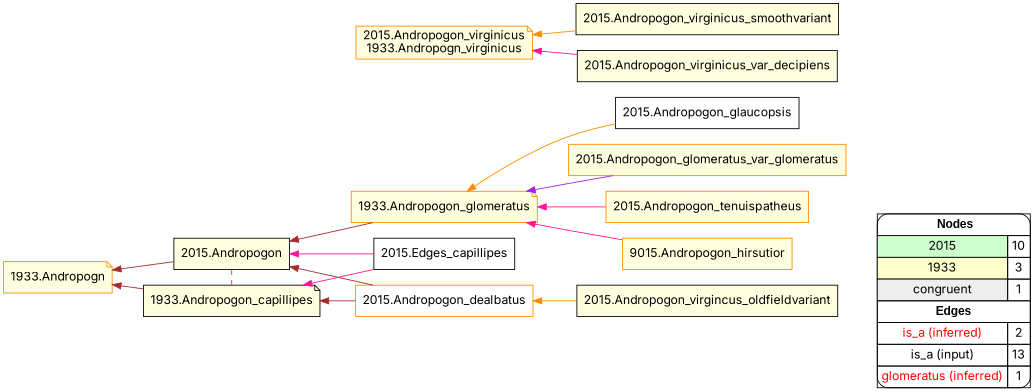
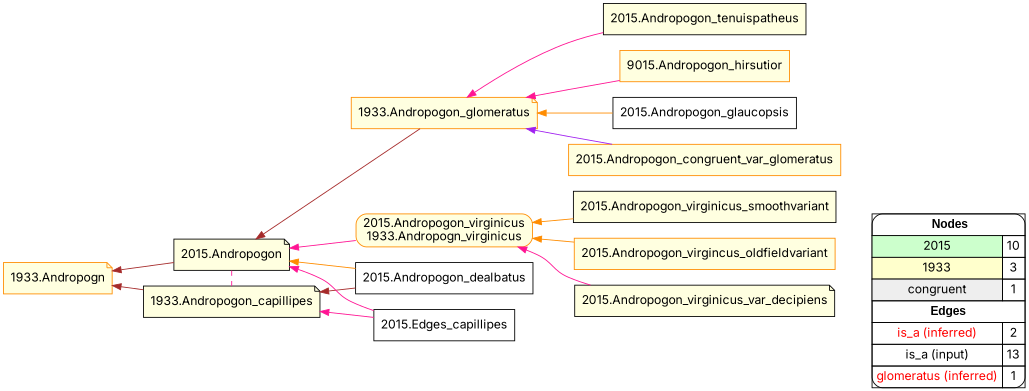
(444, 43) -> (444, 230)
(707, 66) -> (705, 301)
(707, 160) -> (705, 160)
(707, 207) -> (705, 19)
none -> (327, 244)
(232, 254) -> (232, 255)
(324, 274) -> (327, 265)
(444, 301) -> (444, 278)
(559, 301) -> (558, 241)
(707, 301) -> (705, 254)
